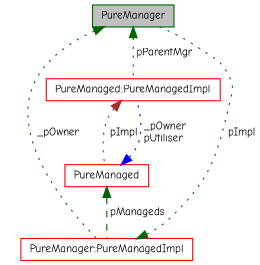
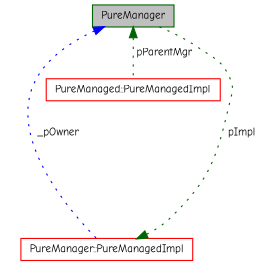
(30, 130) -> (30, 130)
(107, 176) -> none
